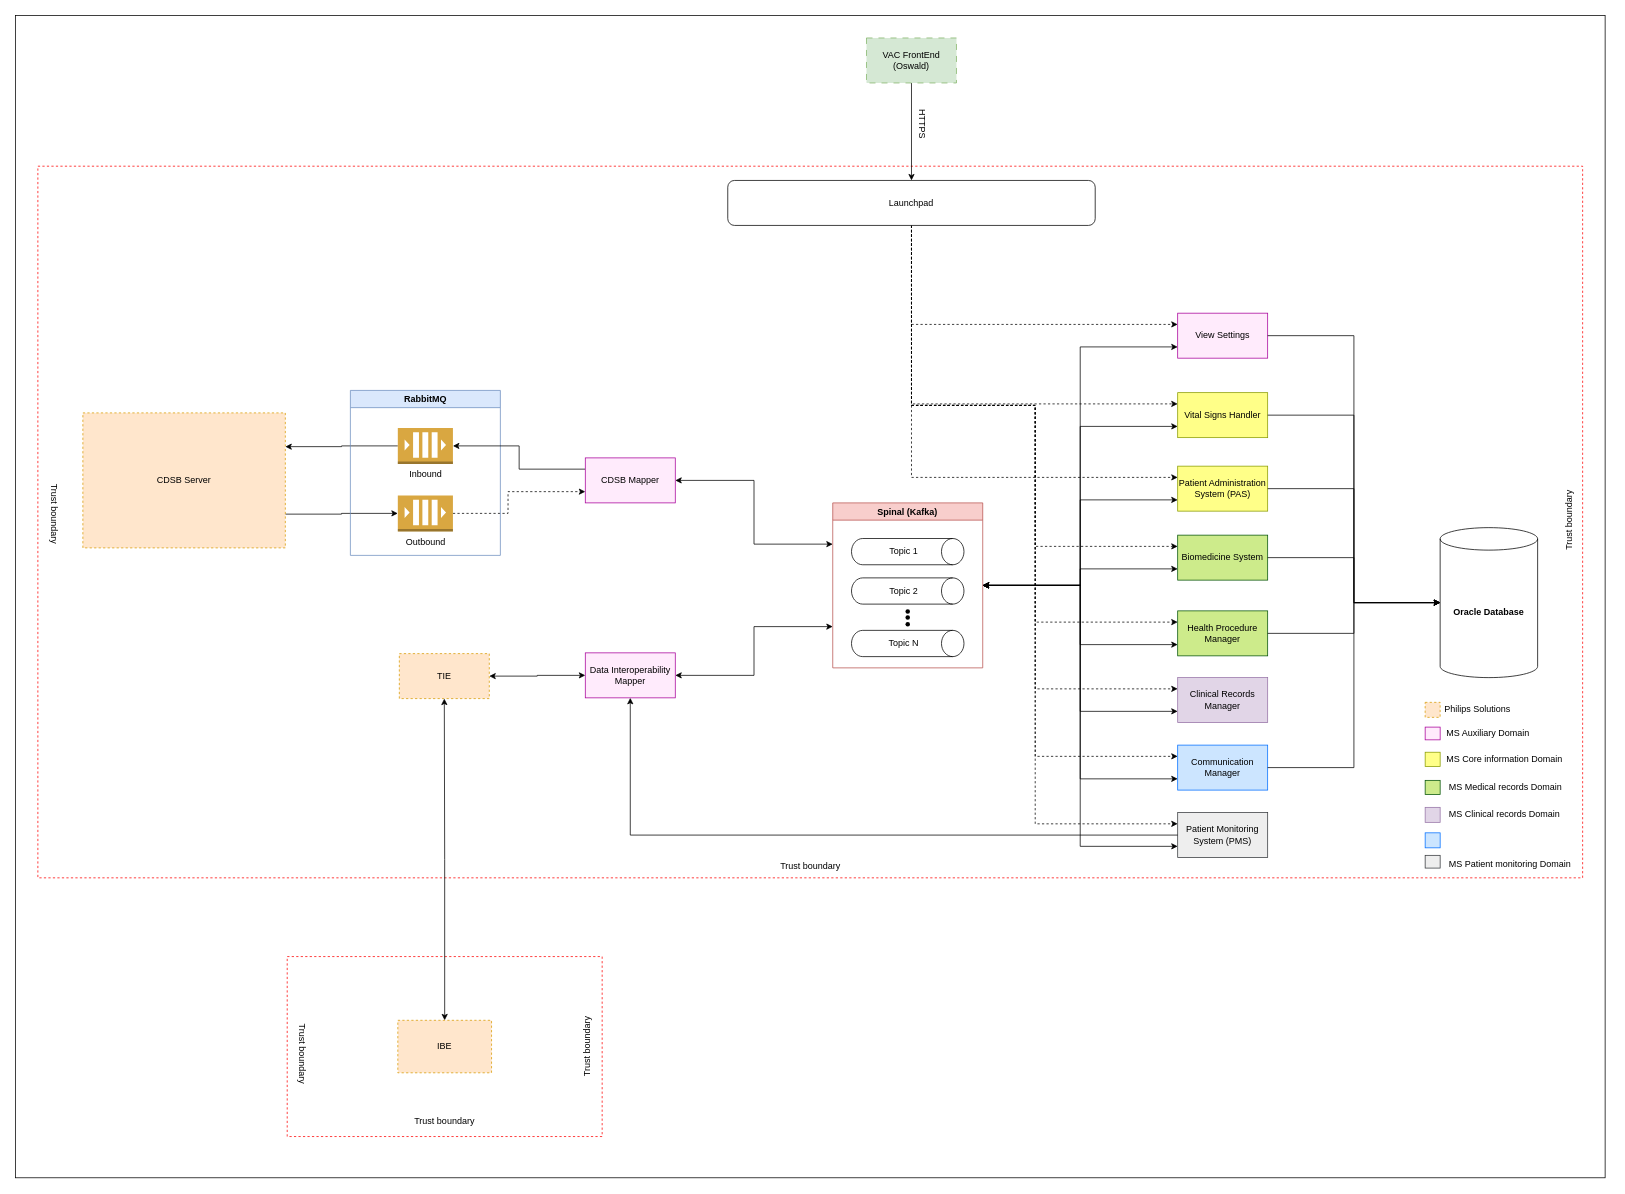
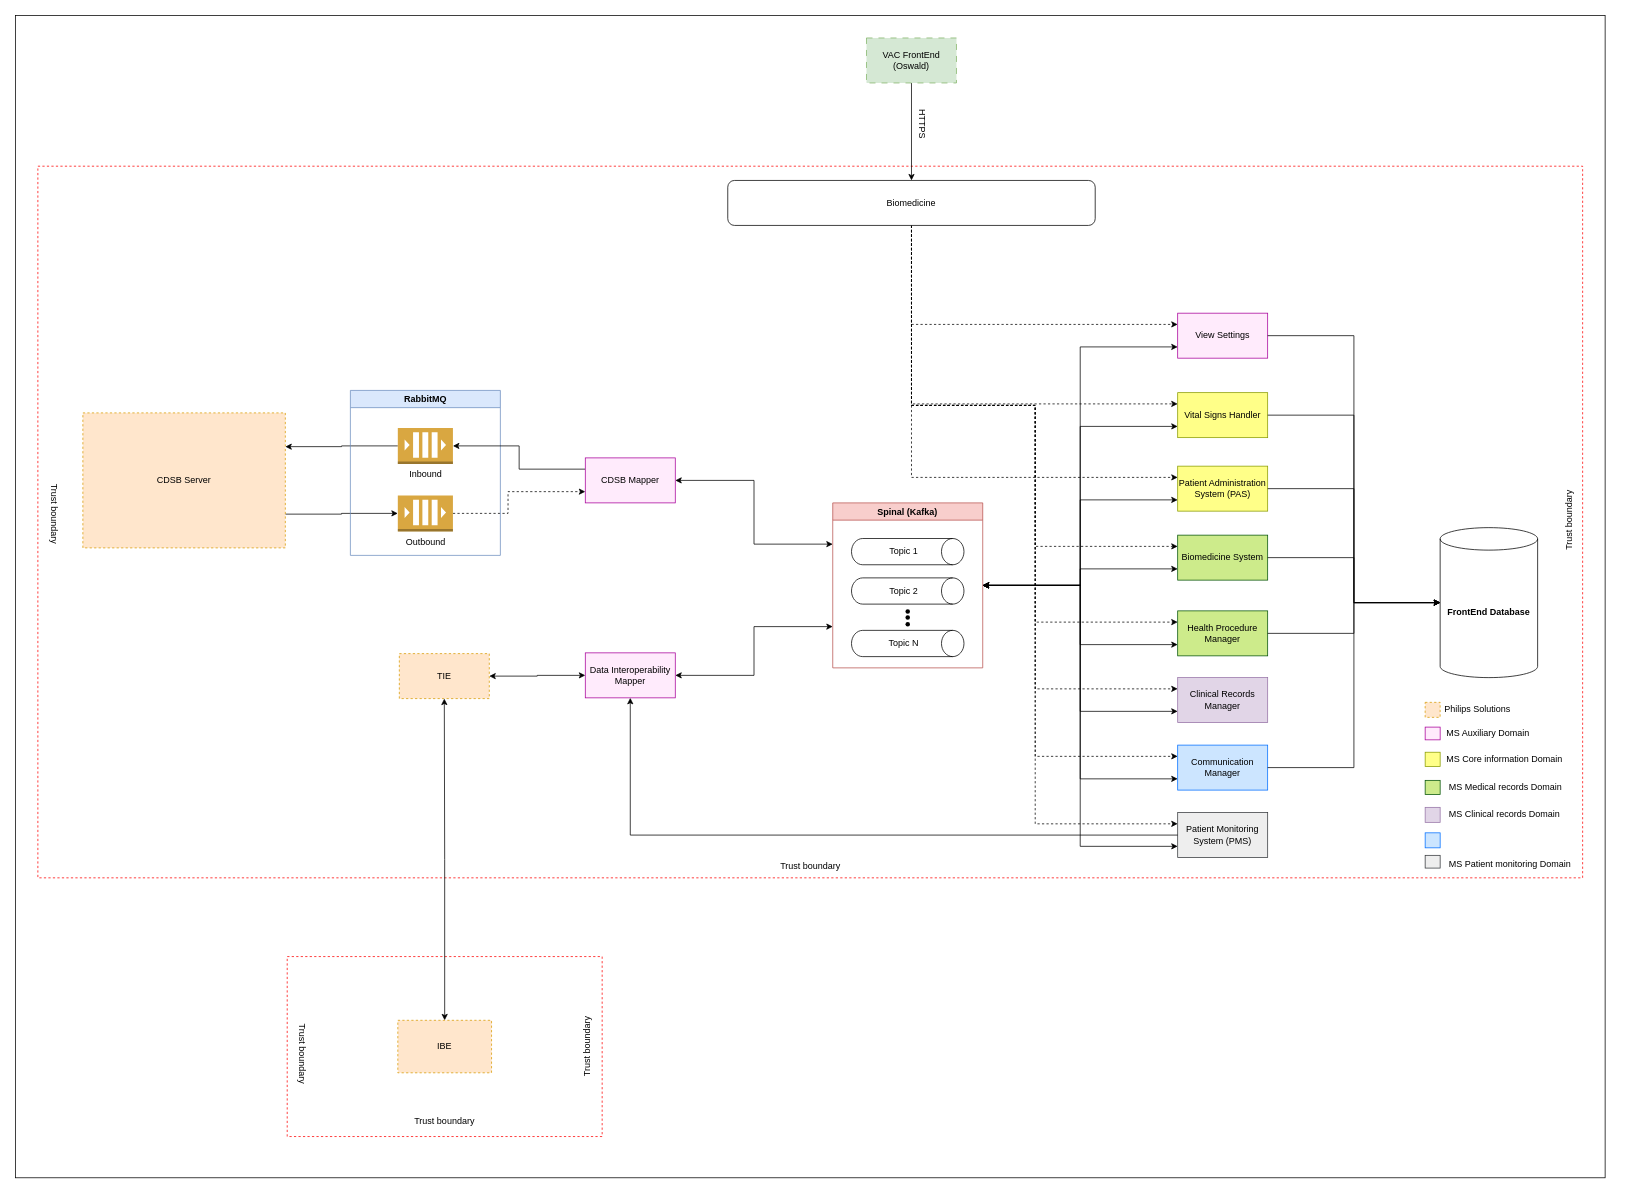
(912, 203) -> (912, 203)
(1489, 612) -> (1489, 612)
